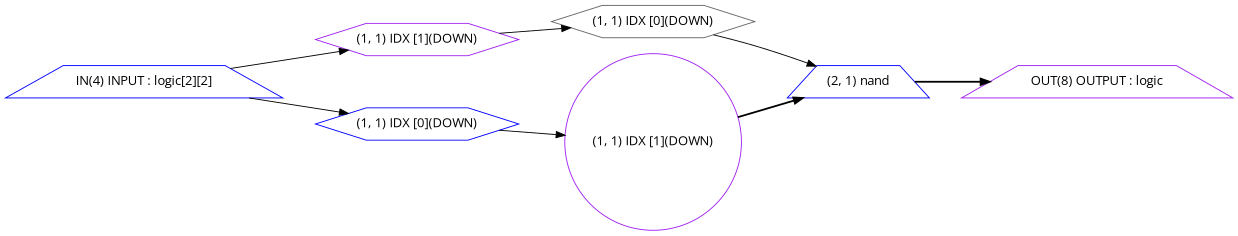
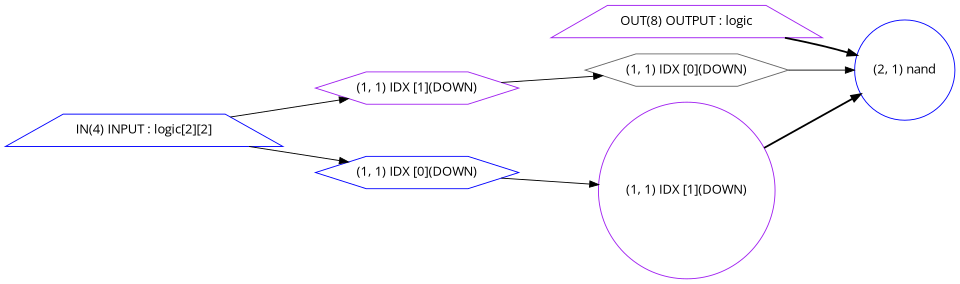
(858, 82) -> (905, 70)
(948, 82) -> (817, 45)
